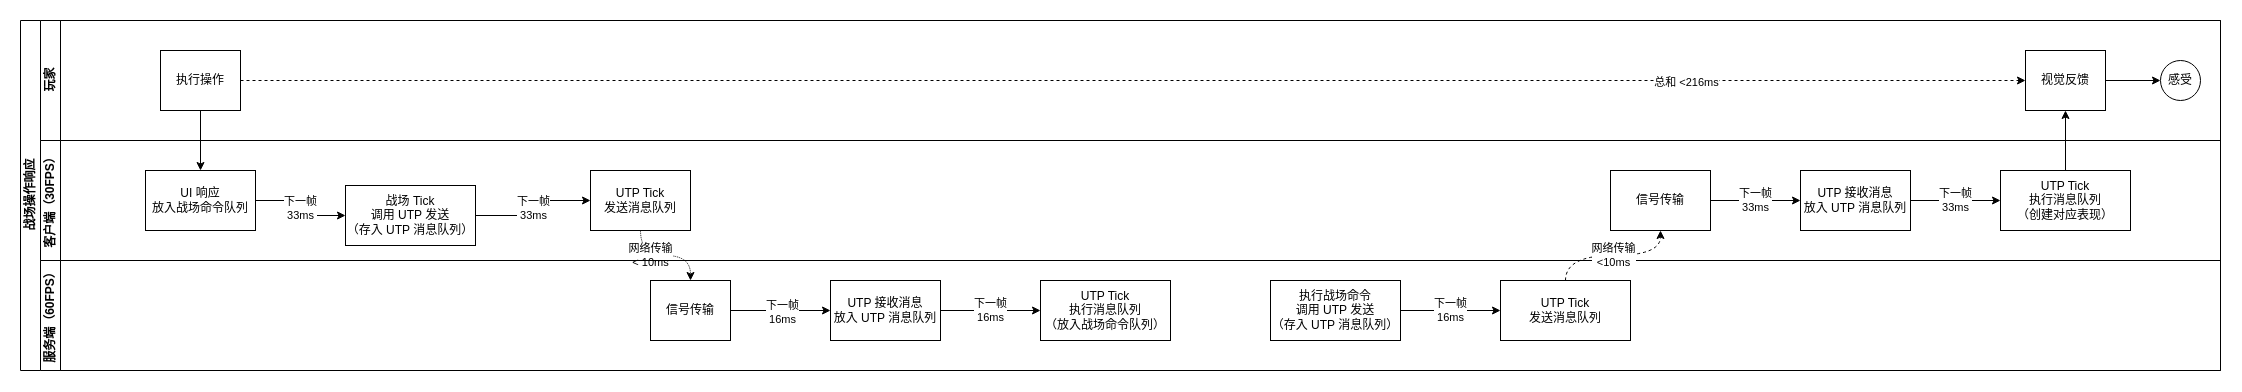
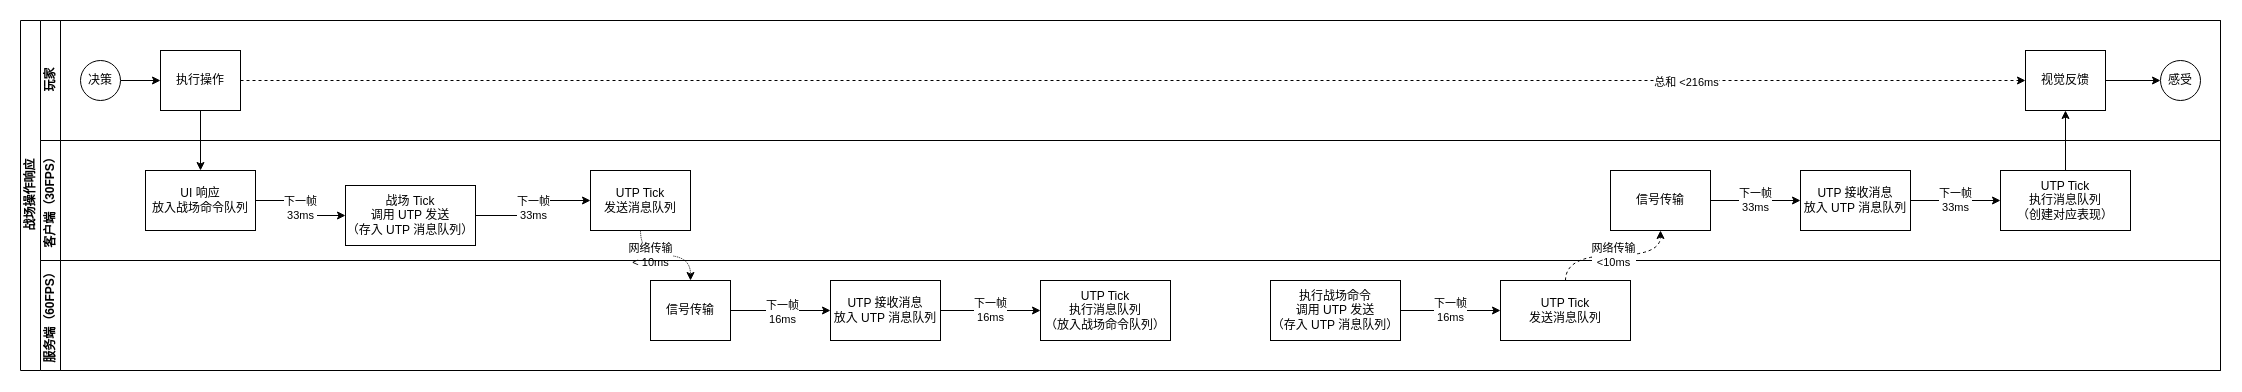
none -> (101, 81)
none -> (137, 81)
